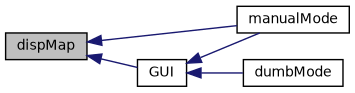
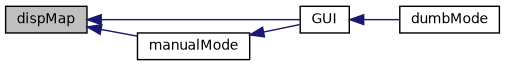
(230, 45) -> (282, 28)
